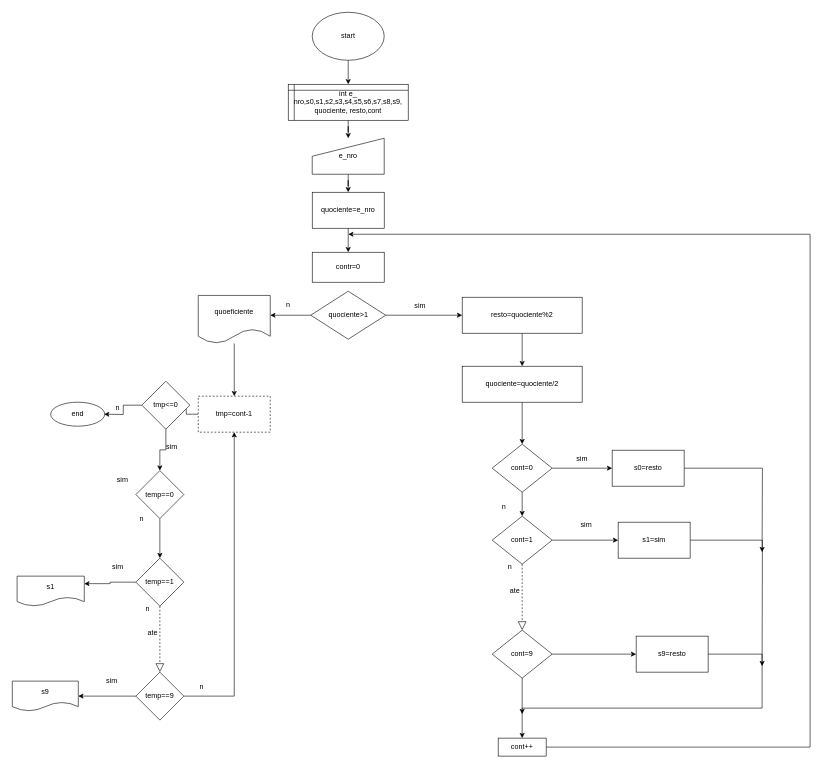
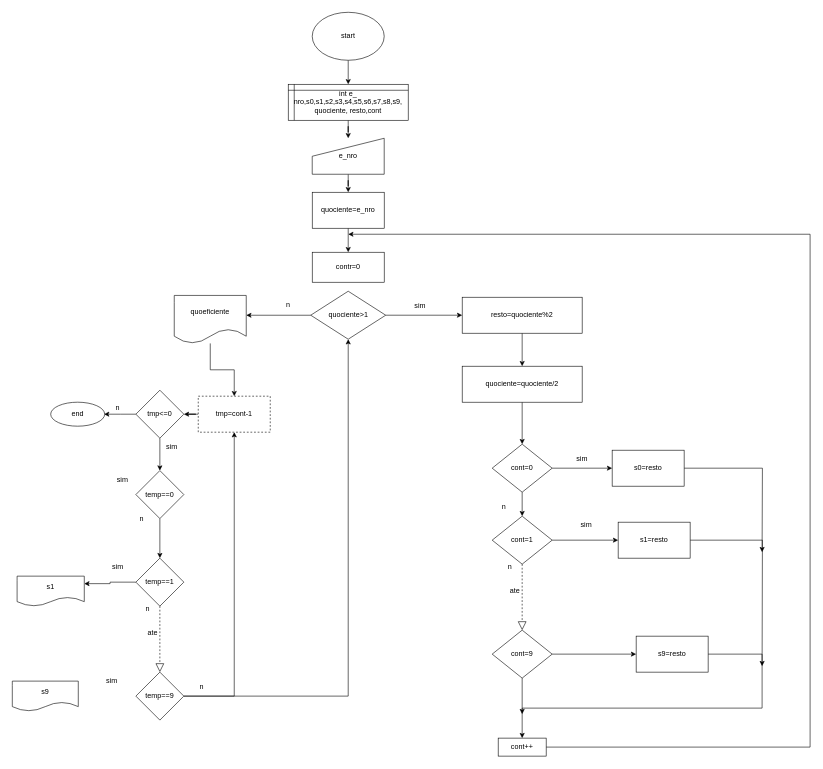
(234, 320) -> (210, 320)
(166, 405) -> (160, 414)
(654, 540) -> (654, 540)
(83, 696) -> (348, 344)
